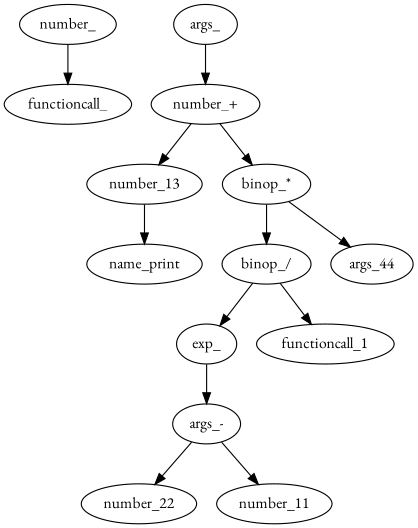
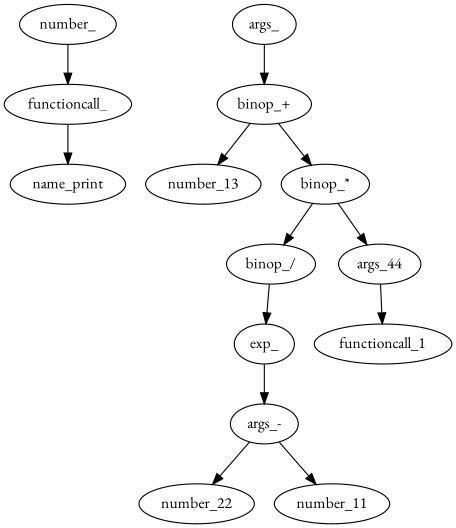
(206, 104) -> (264, 104)
(144, 219) -> (68, 139)
(292, 299) -> (381, 299)
